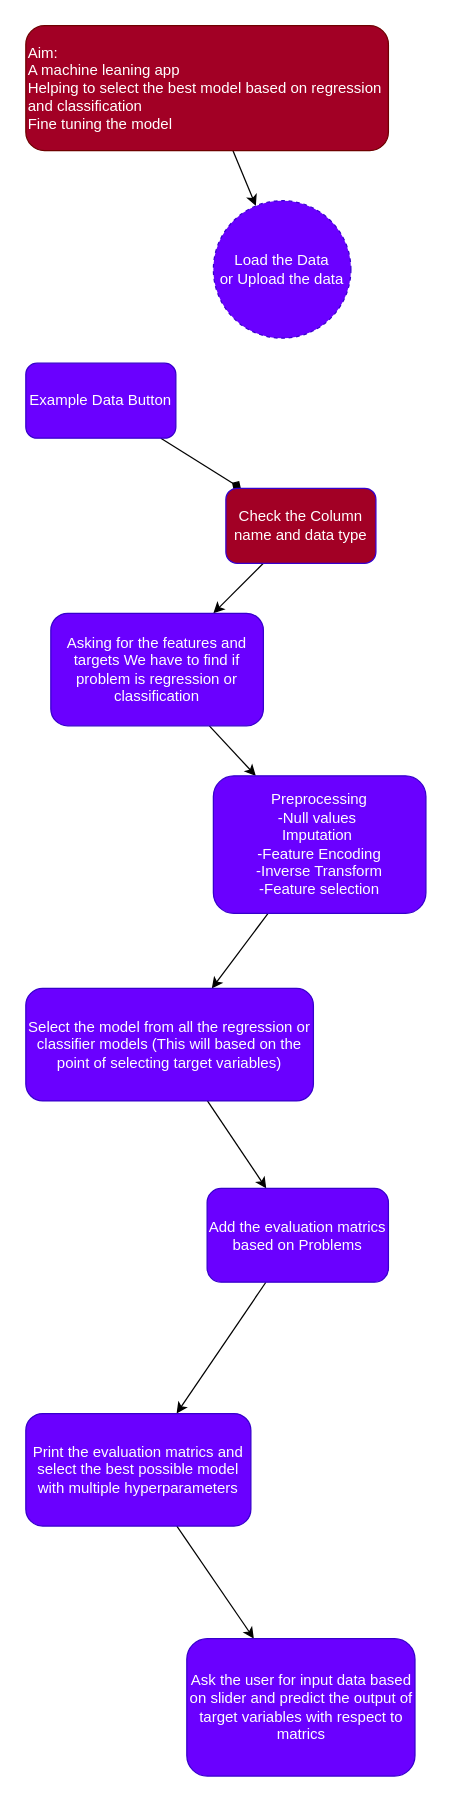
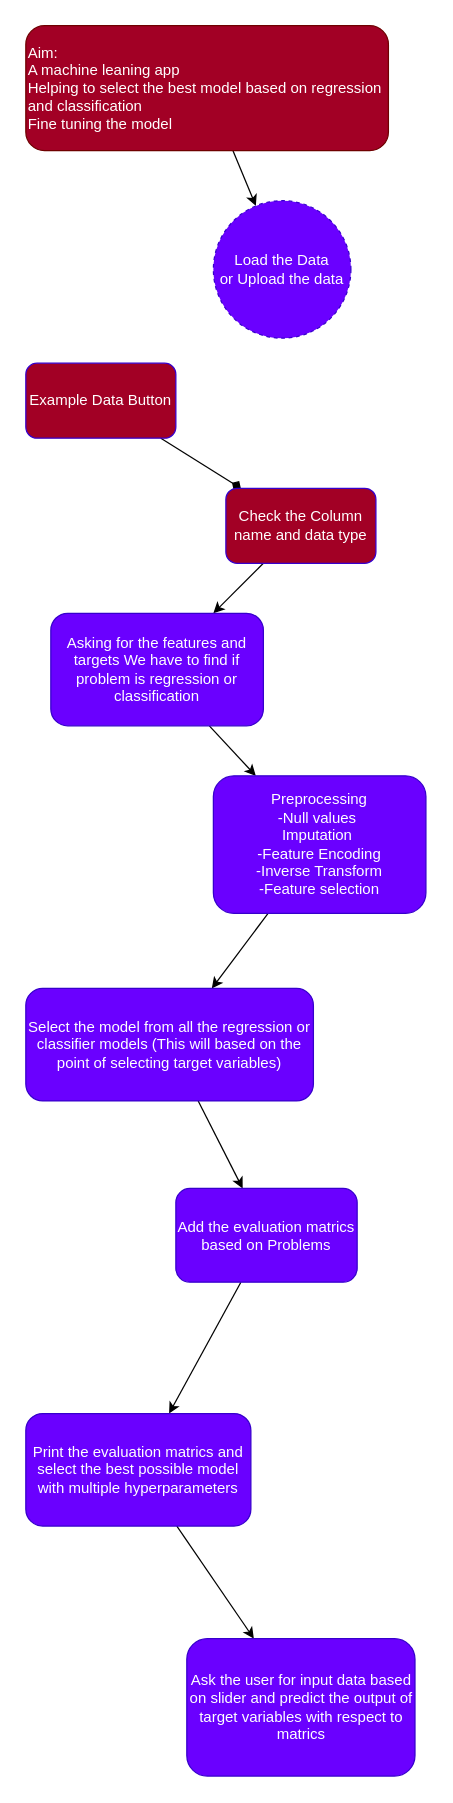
(101, 401) -> (101, 401)
(298, 1235) -> (266, 1235)
